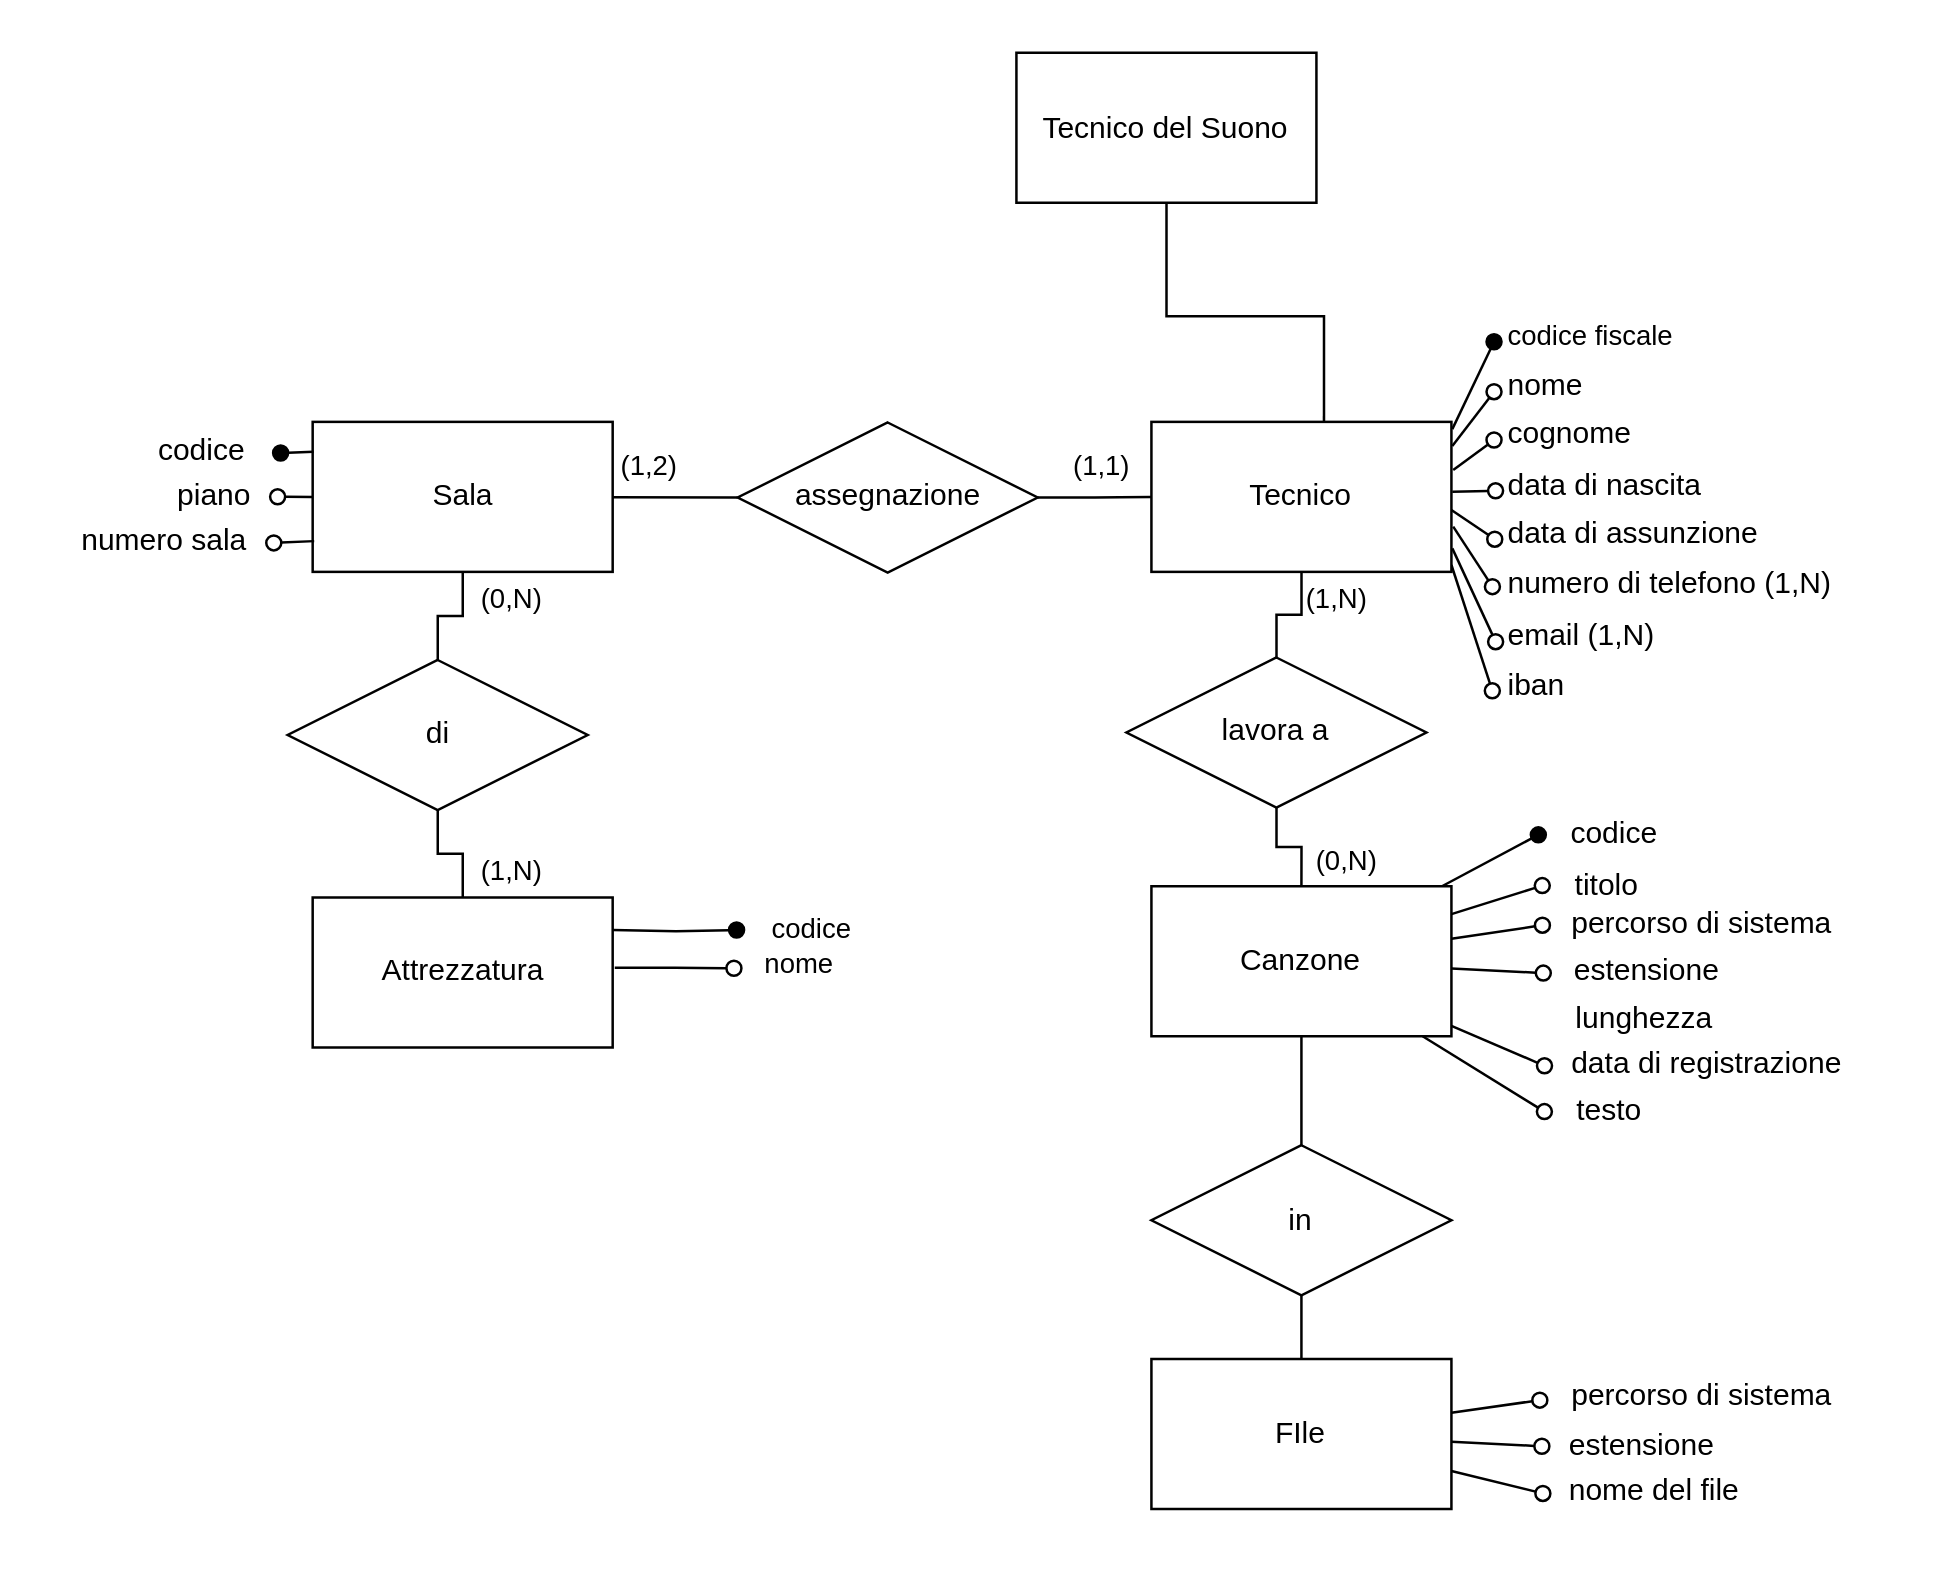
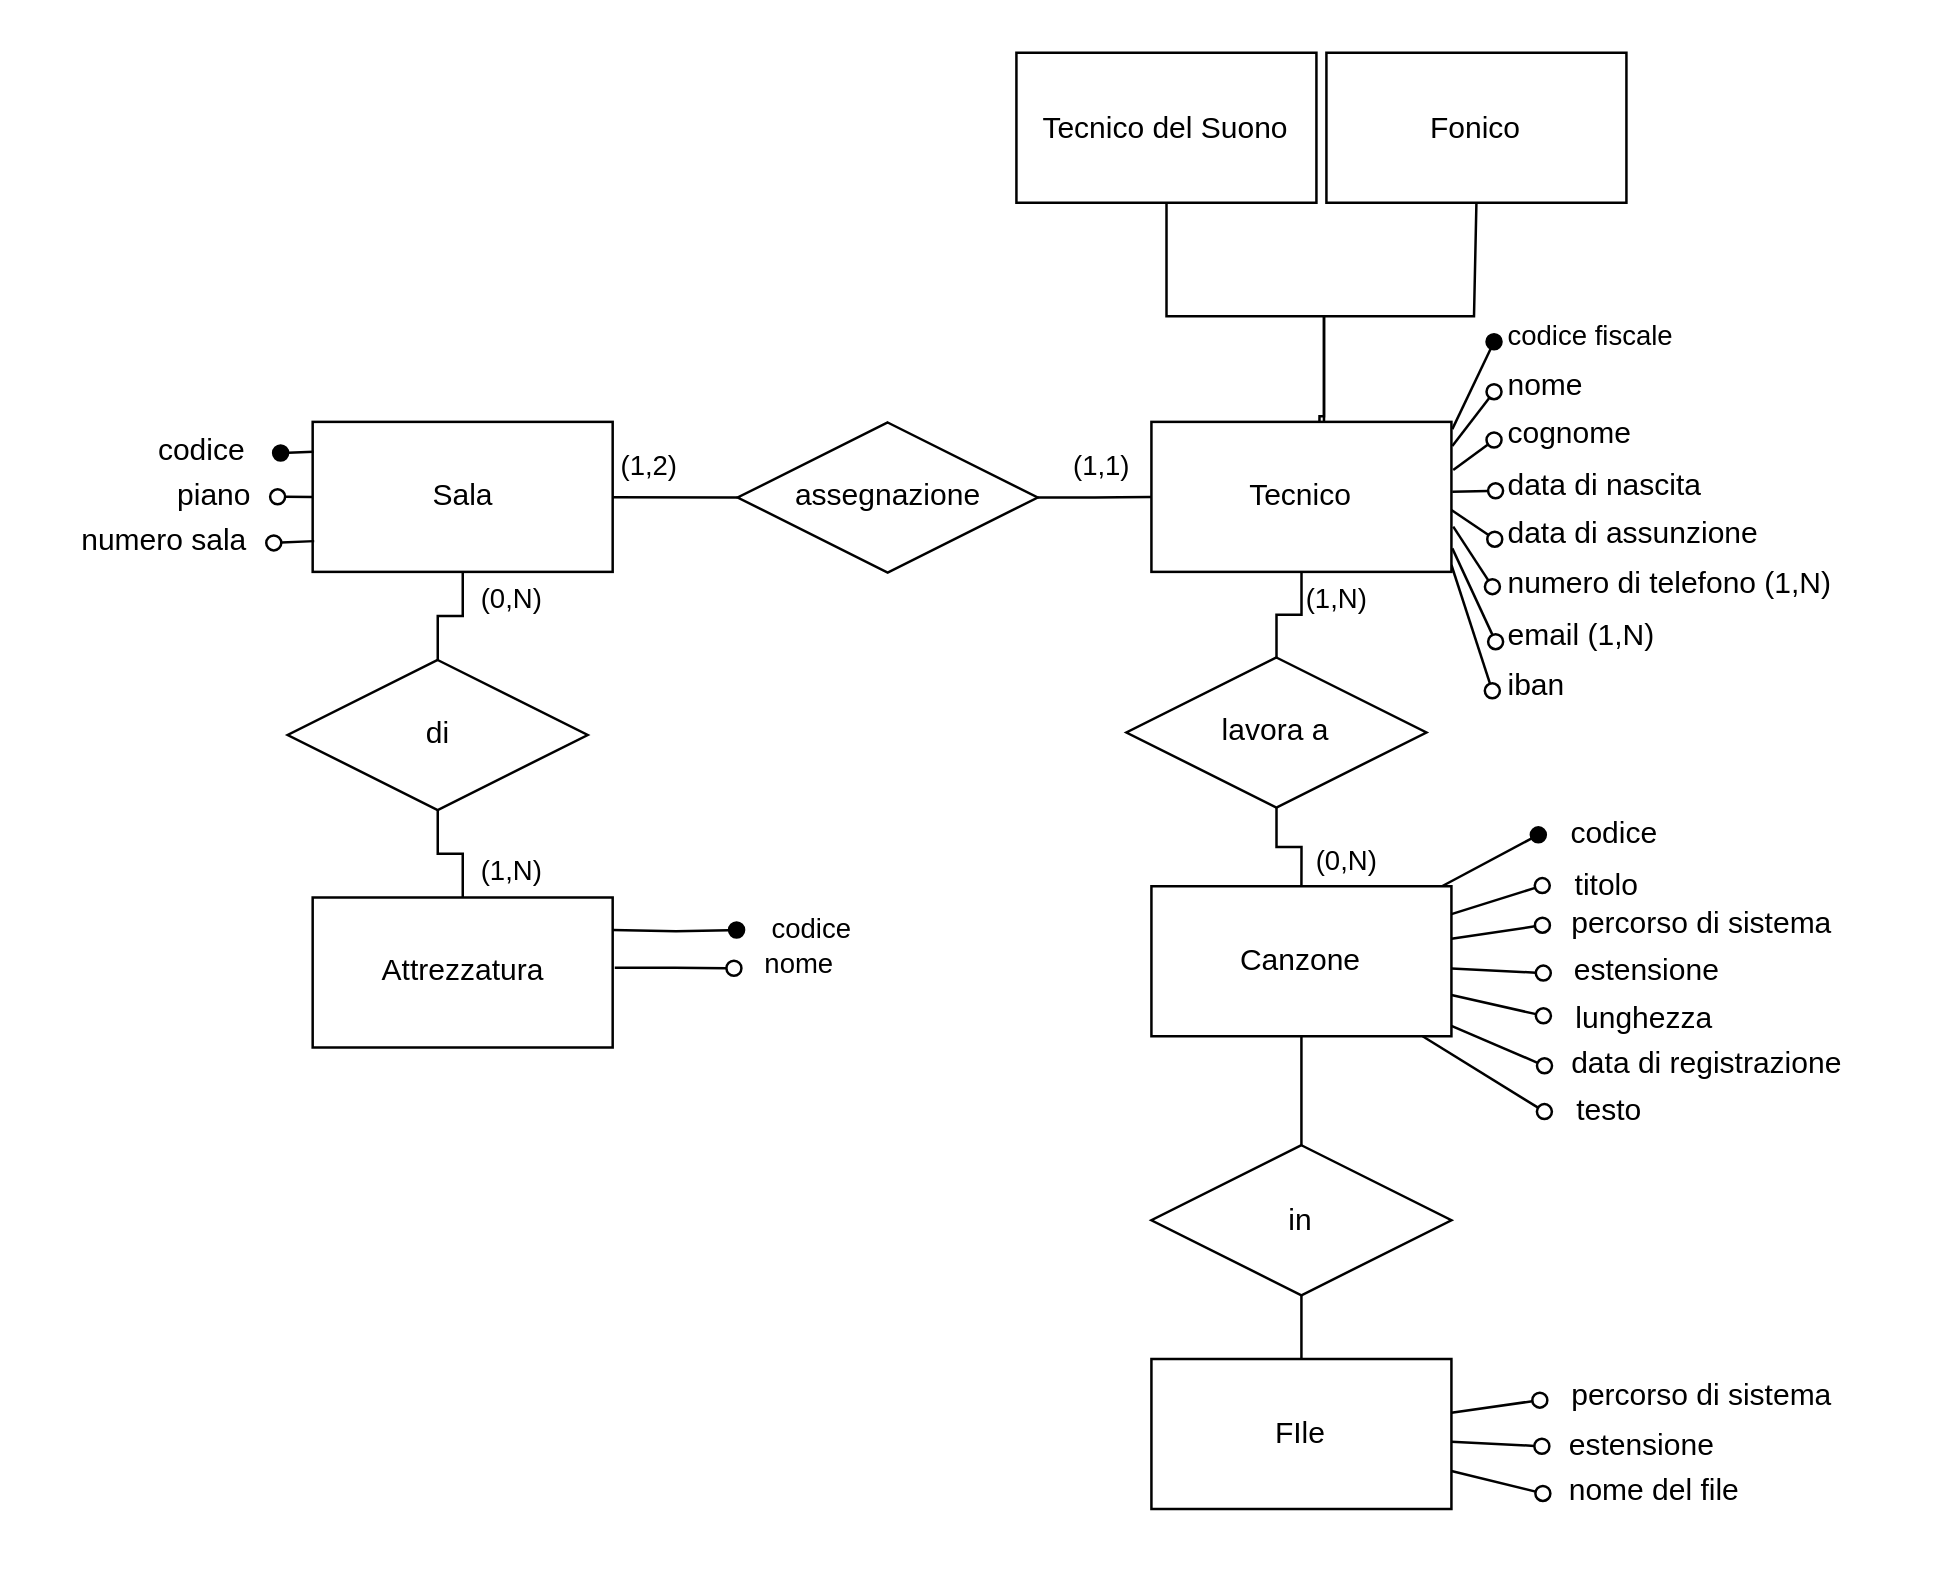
none -> (1476, 128)
none -> (1458, 316)
none -> (1494, 1004)
